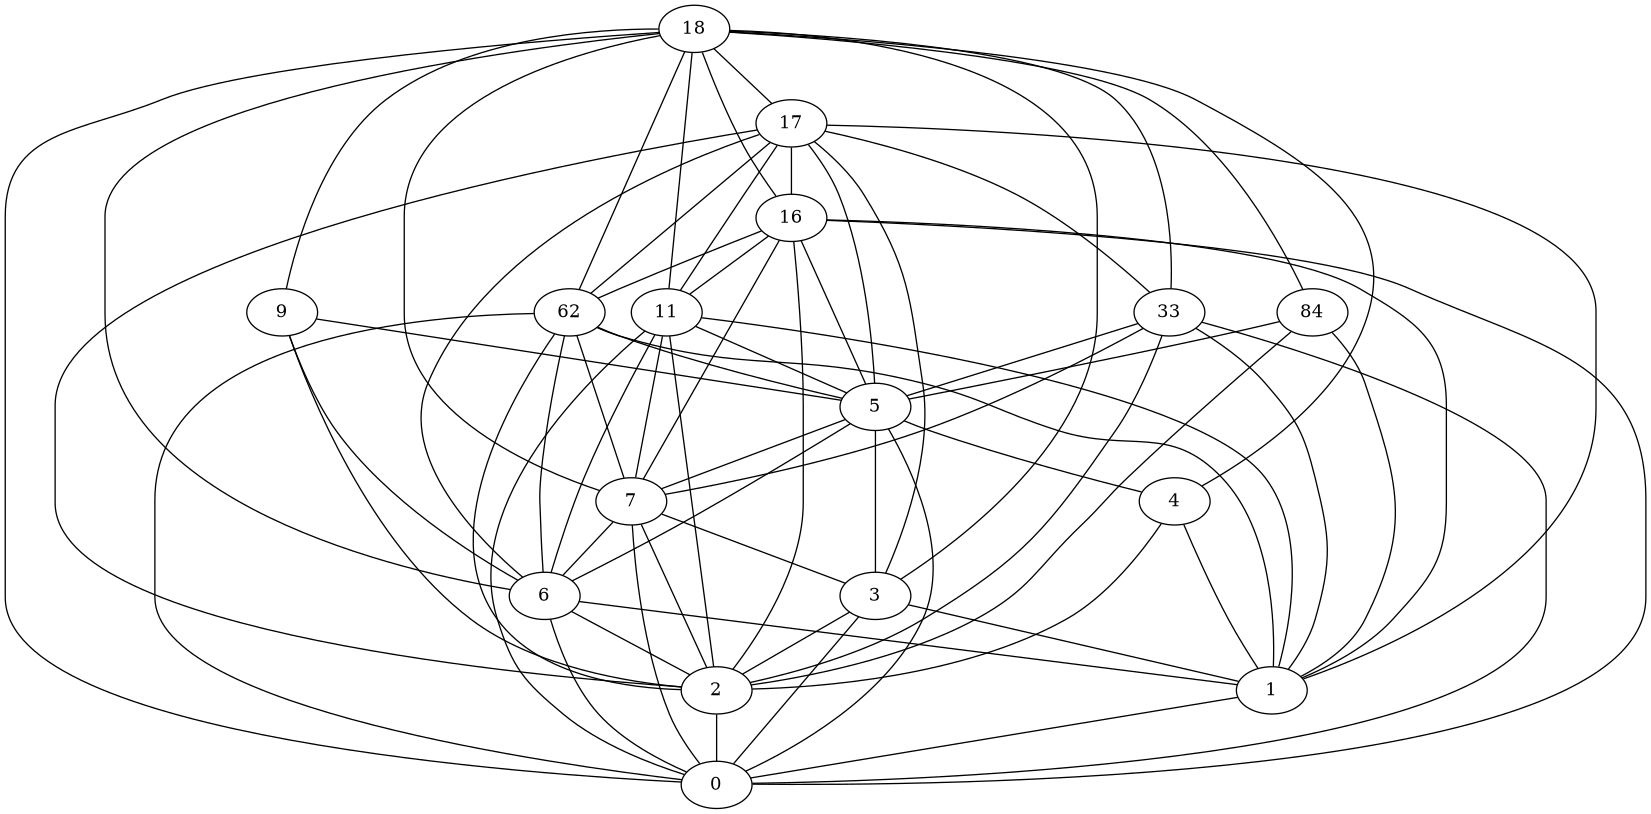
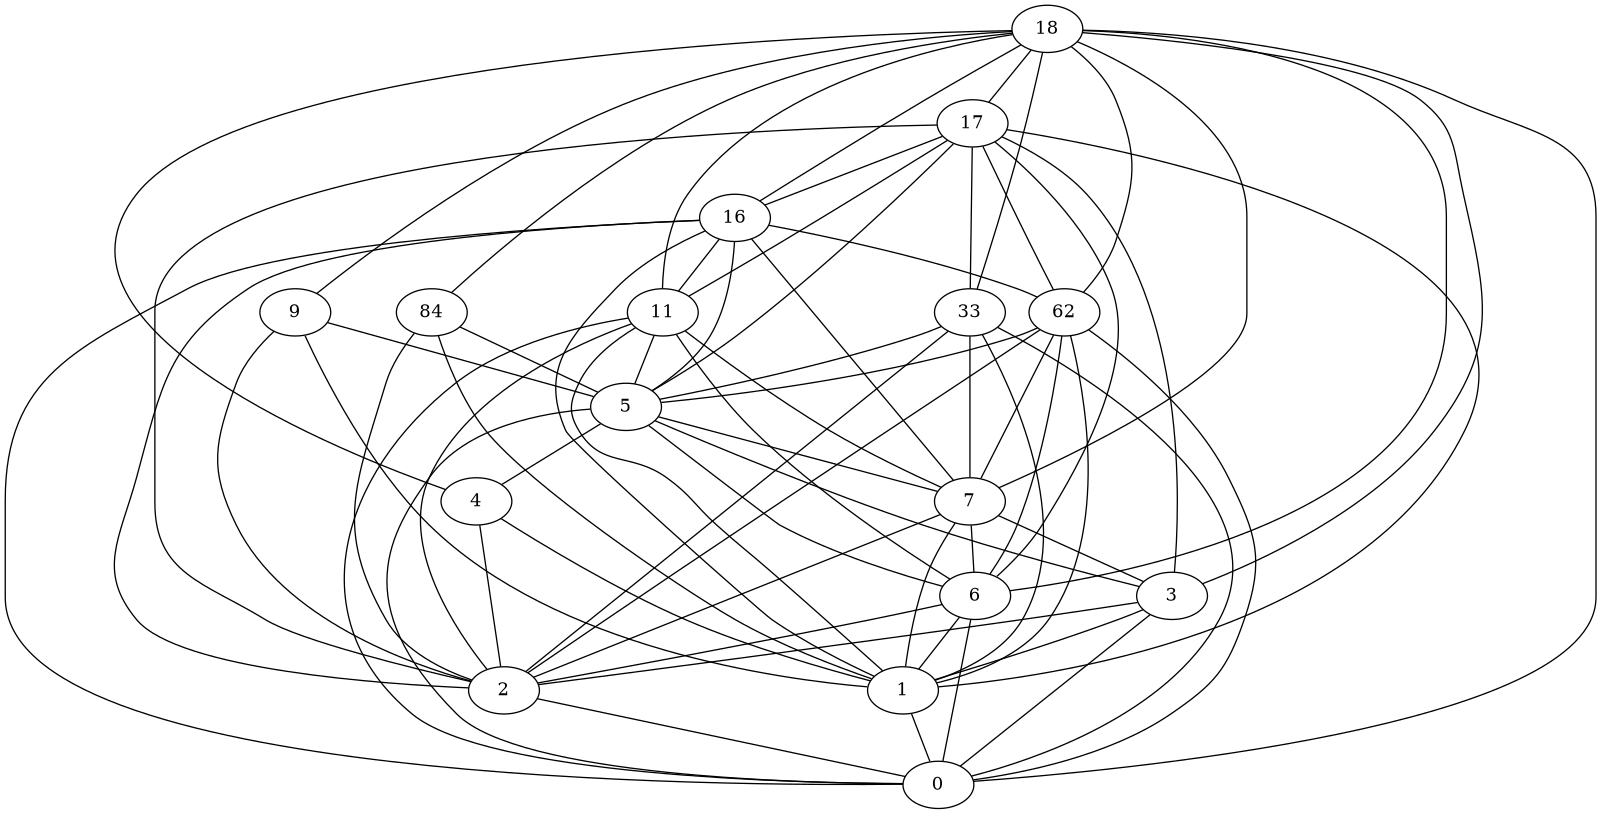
(379, 480) -> (530, 596)
(648, 643) -> (921, 591)
